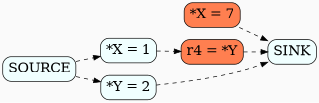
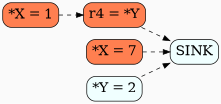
(128, 51) -> (31, 15)
(39, 69) -> none
